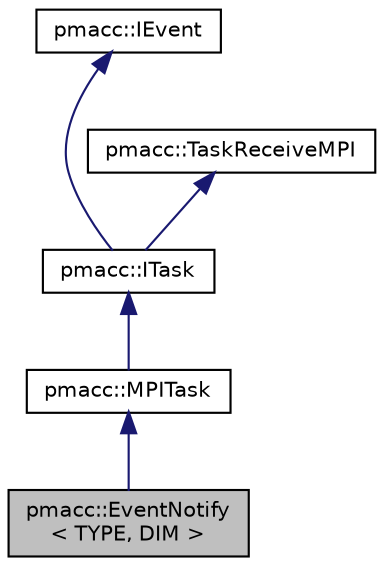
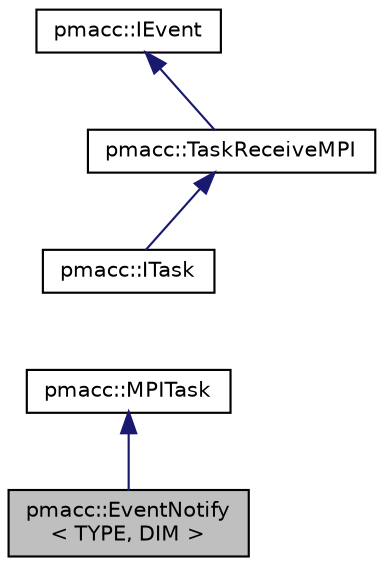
(67, 162) -> (188, 100)
(129, 343) -> none
